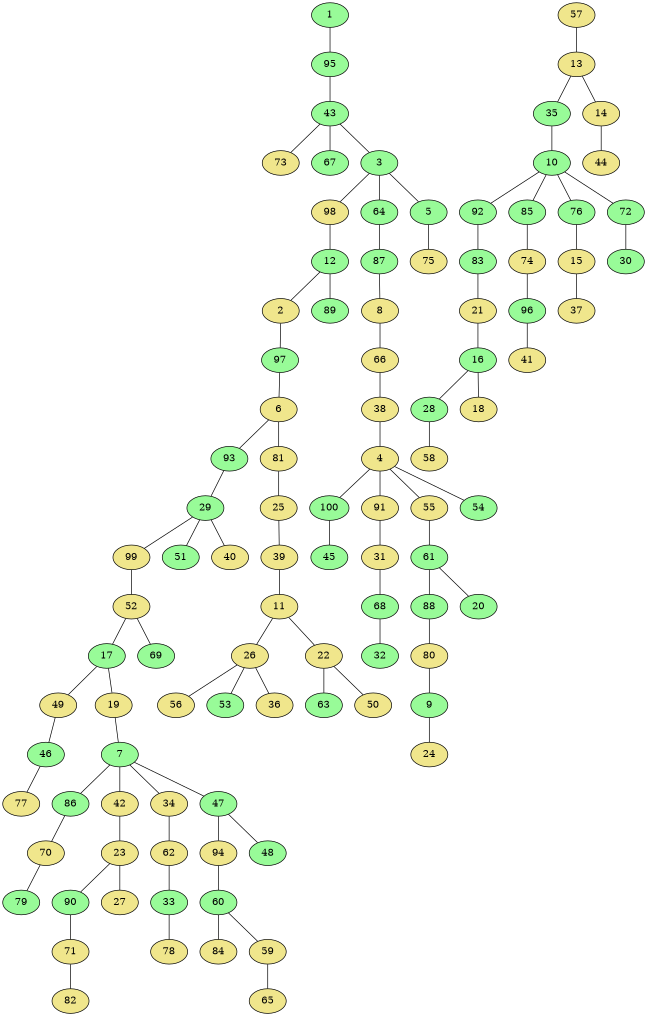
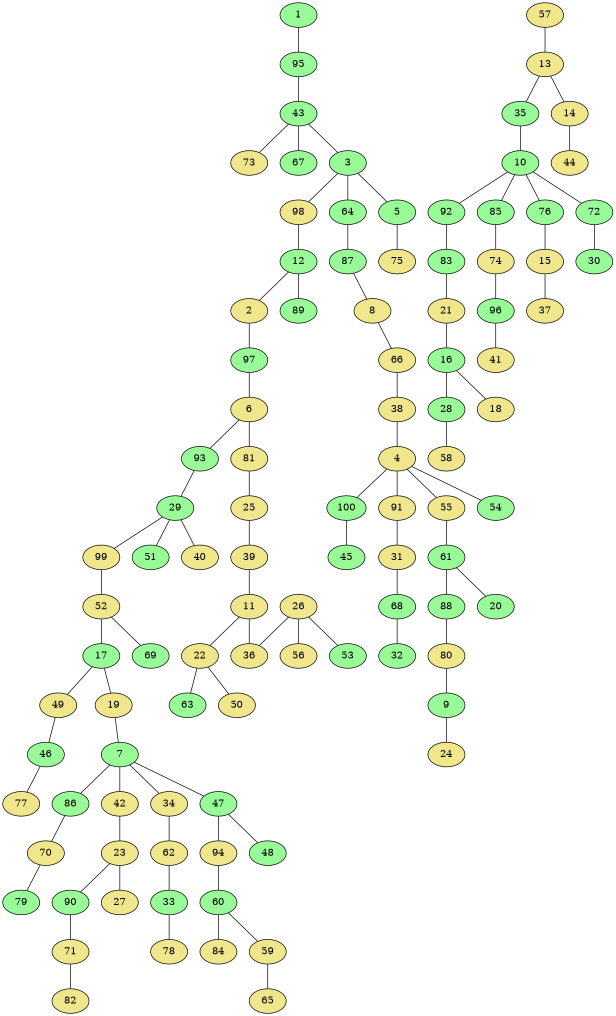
(265, 631) -> (249, 631)
